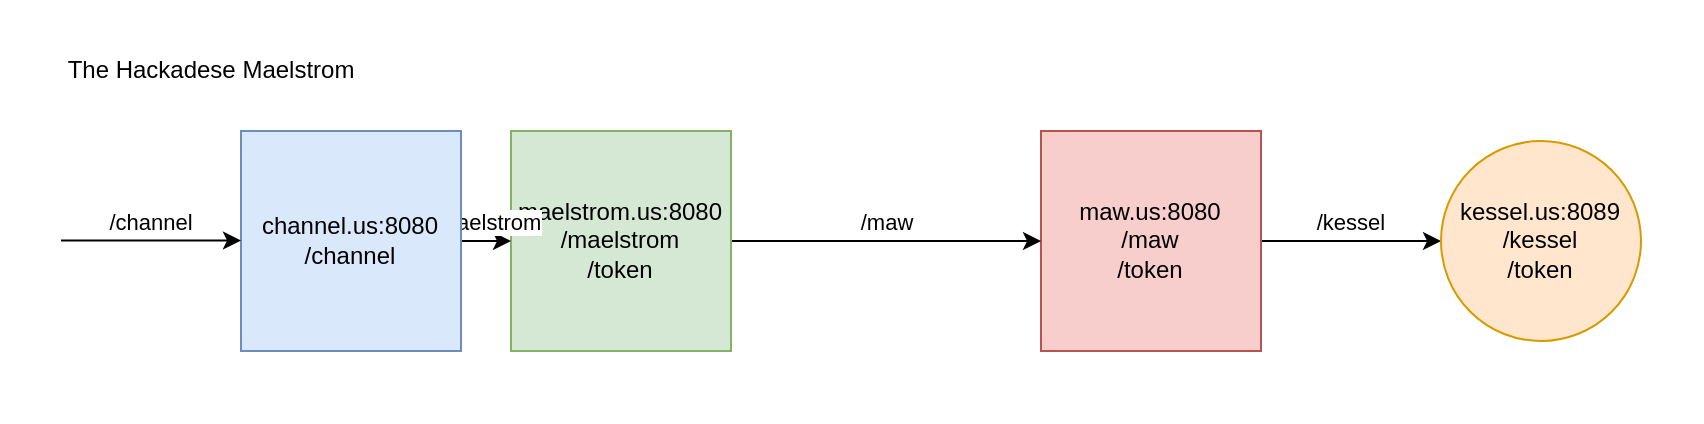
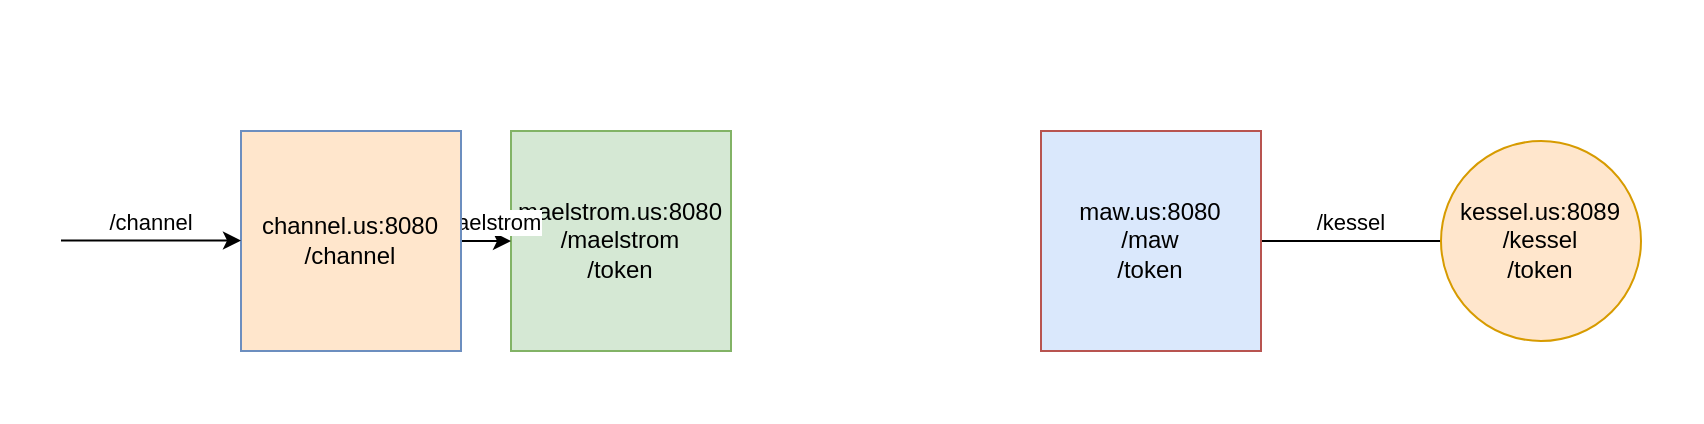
(211, 71) -> none
(351, 241) -> (351, 241)
(879, 241) -> none
(1151, 241) -> (1151, 241)
(1426, 241) -> (1431, 241)
